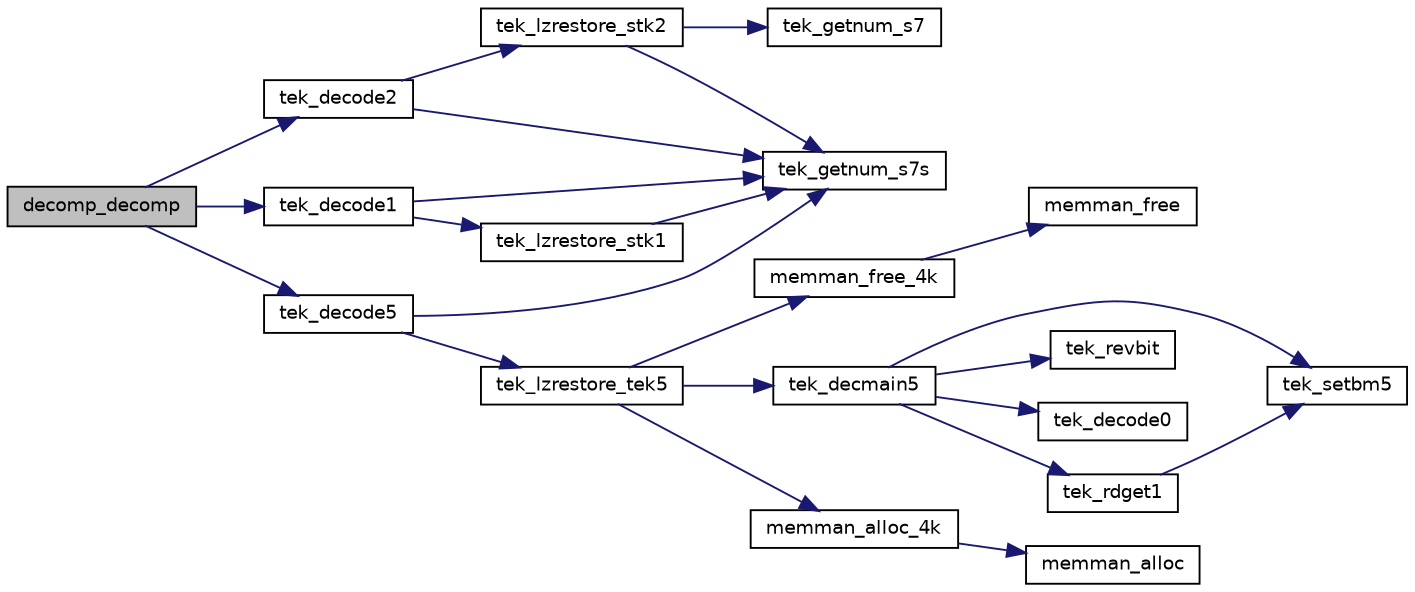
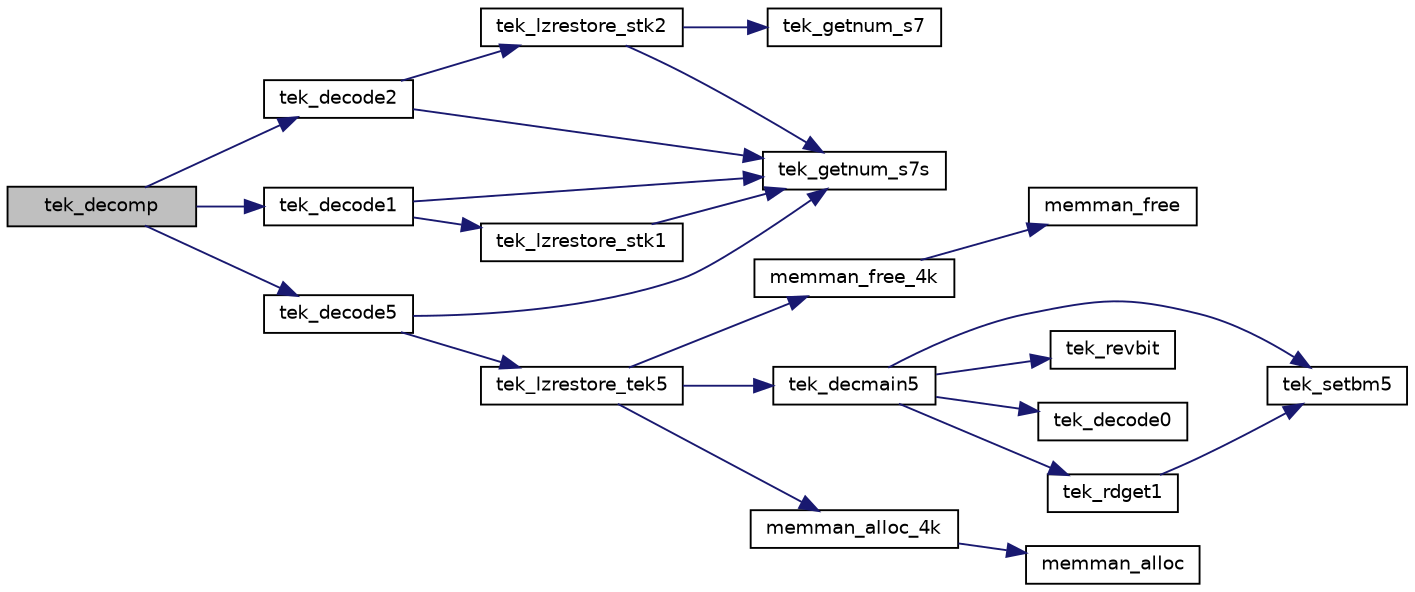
(102, 207) -> (102, 207)
